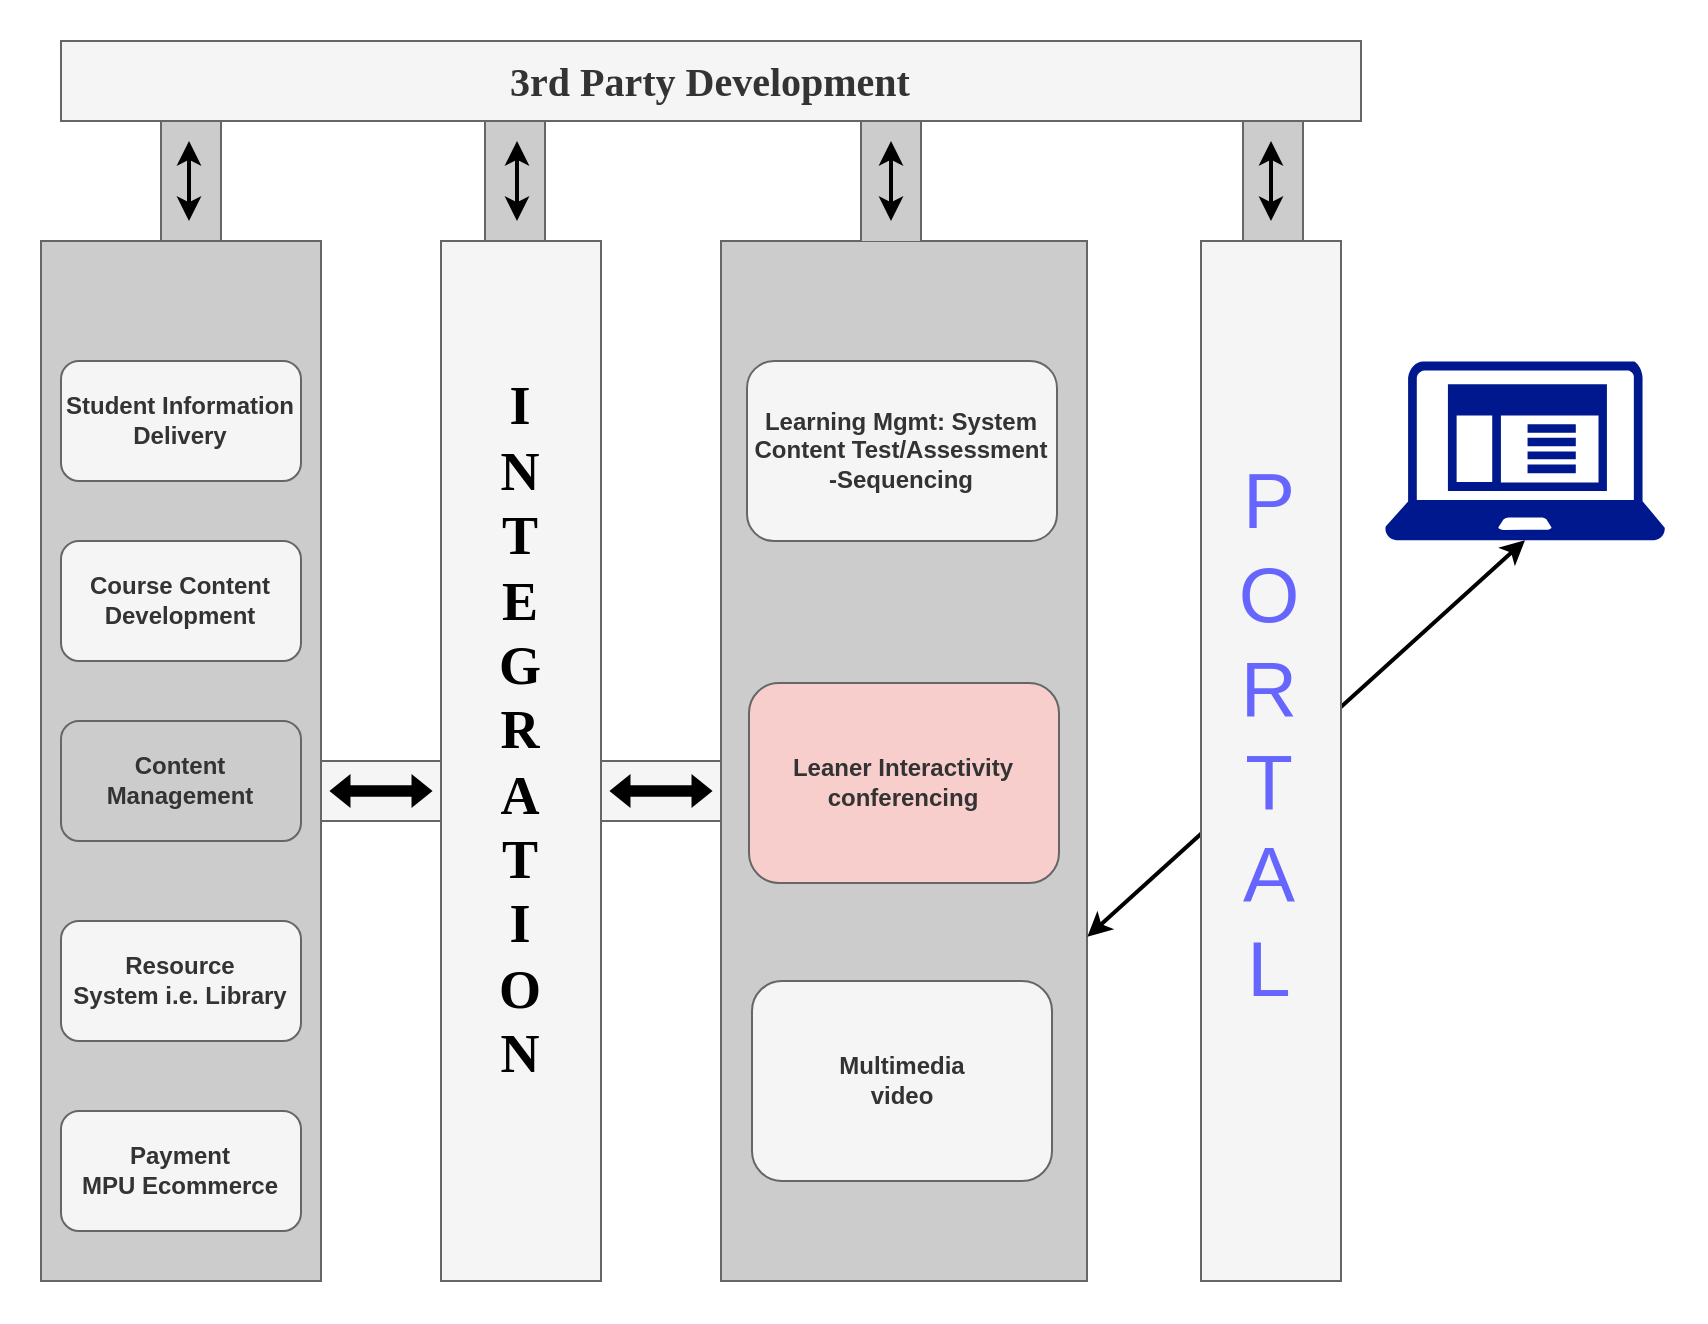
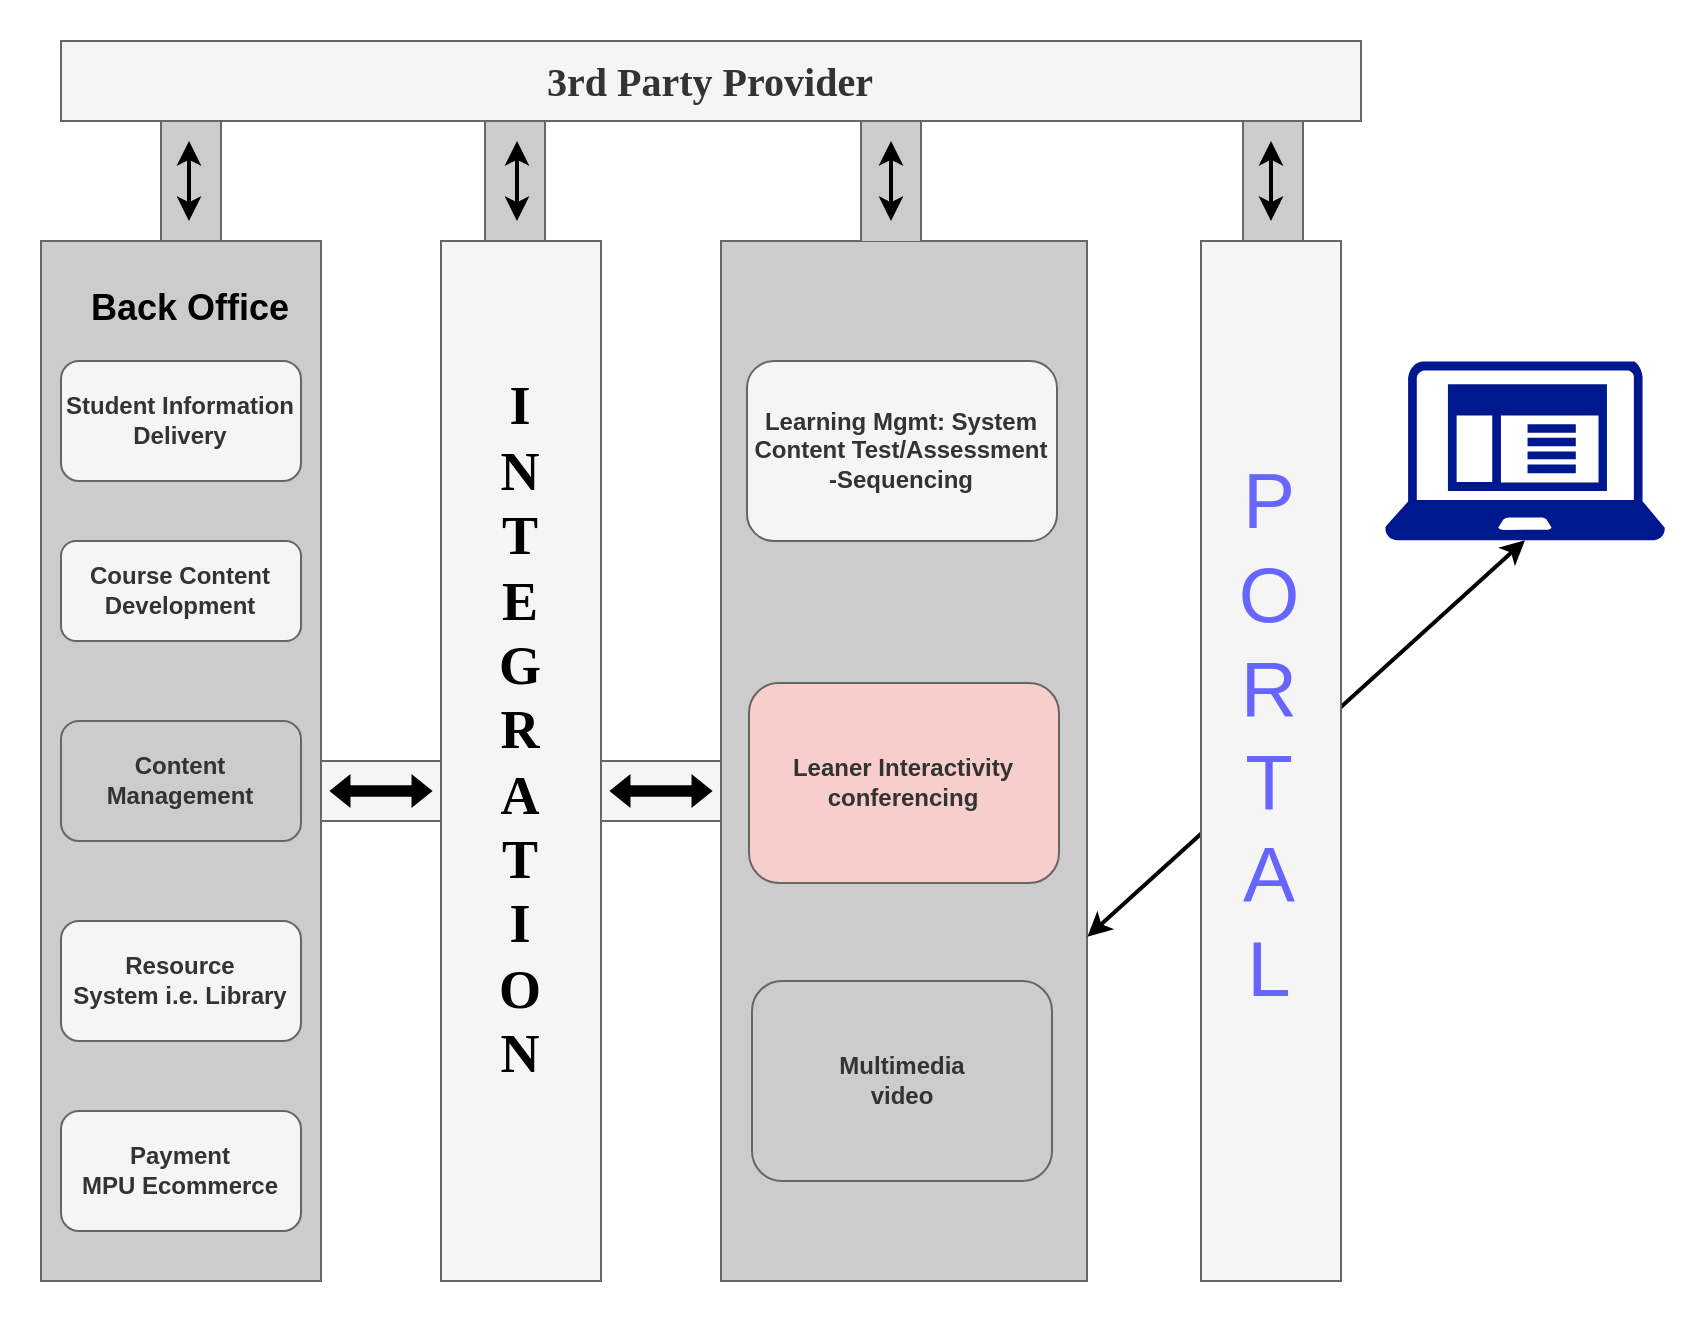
(711, 81) -> (711, 81)
none -> (191, 309)
(181, 601) -> (181, 591)
(902, 1081) -> (902, 1081)
